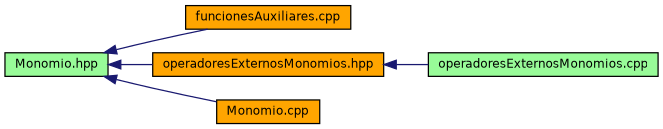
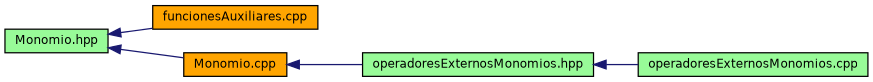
(137, 65) -> (331, 65)
(268, 65) -> (478, 65)
